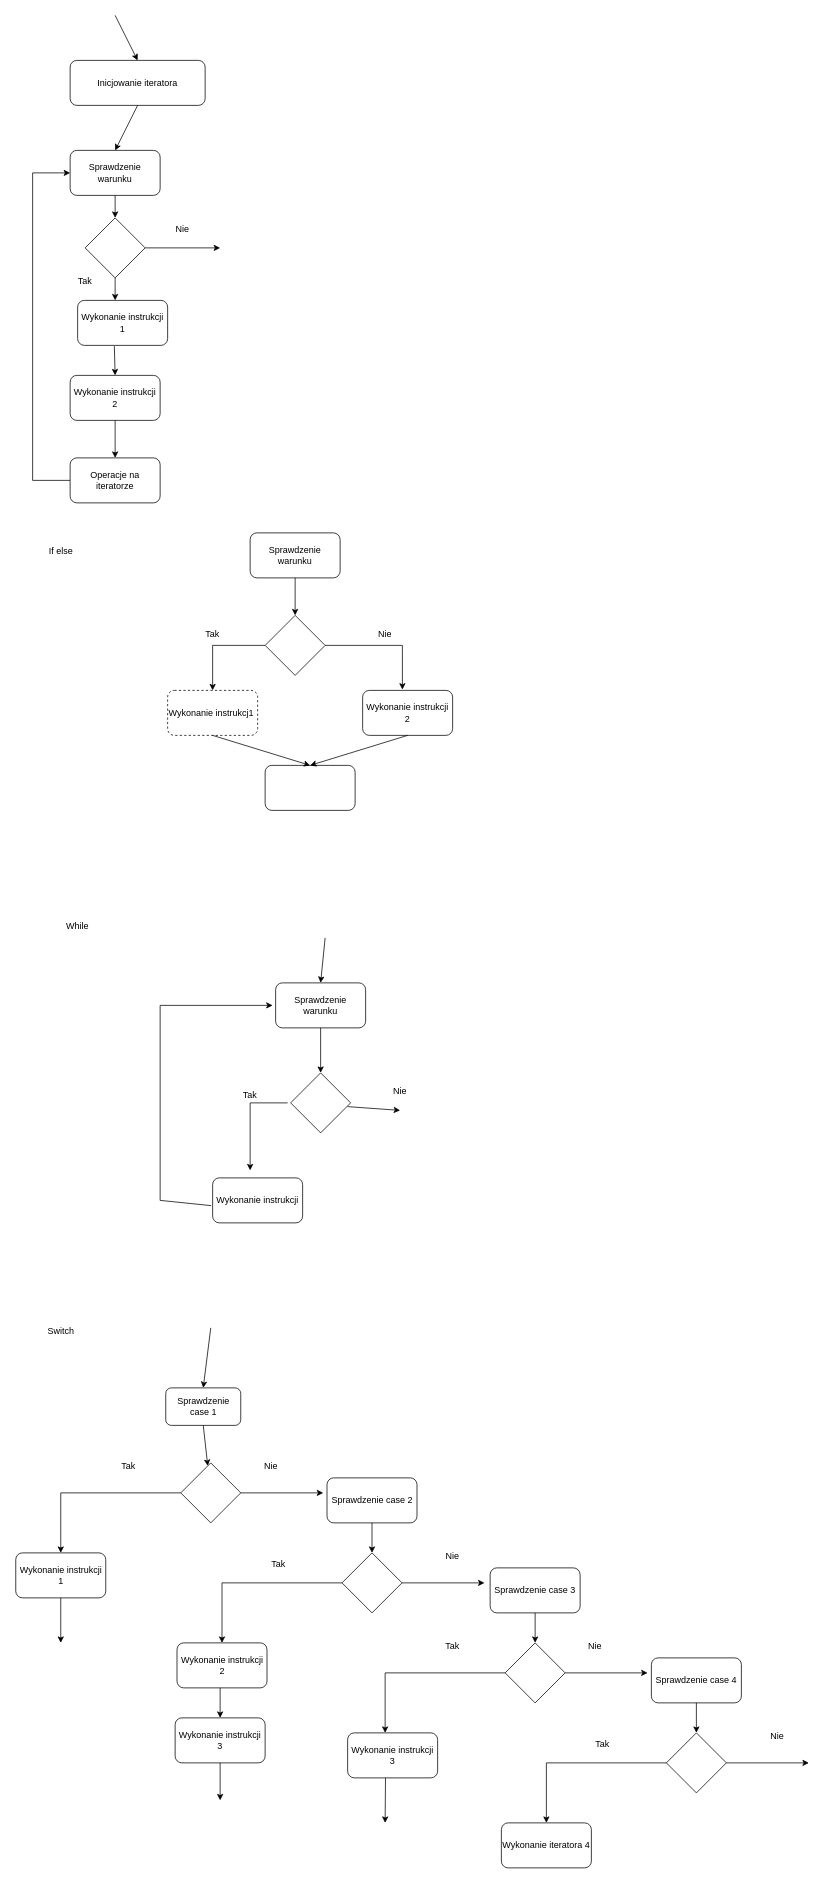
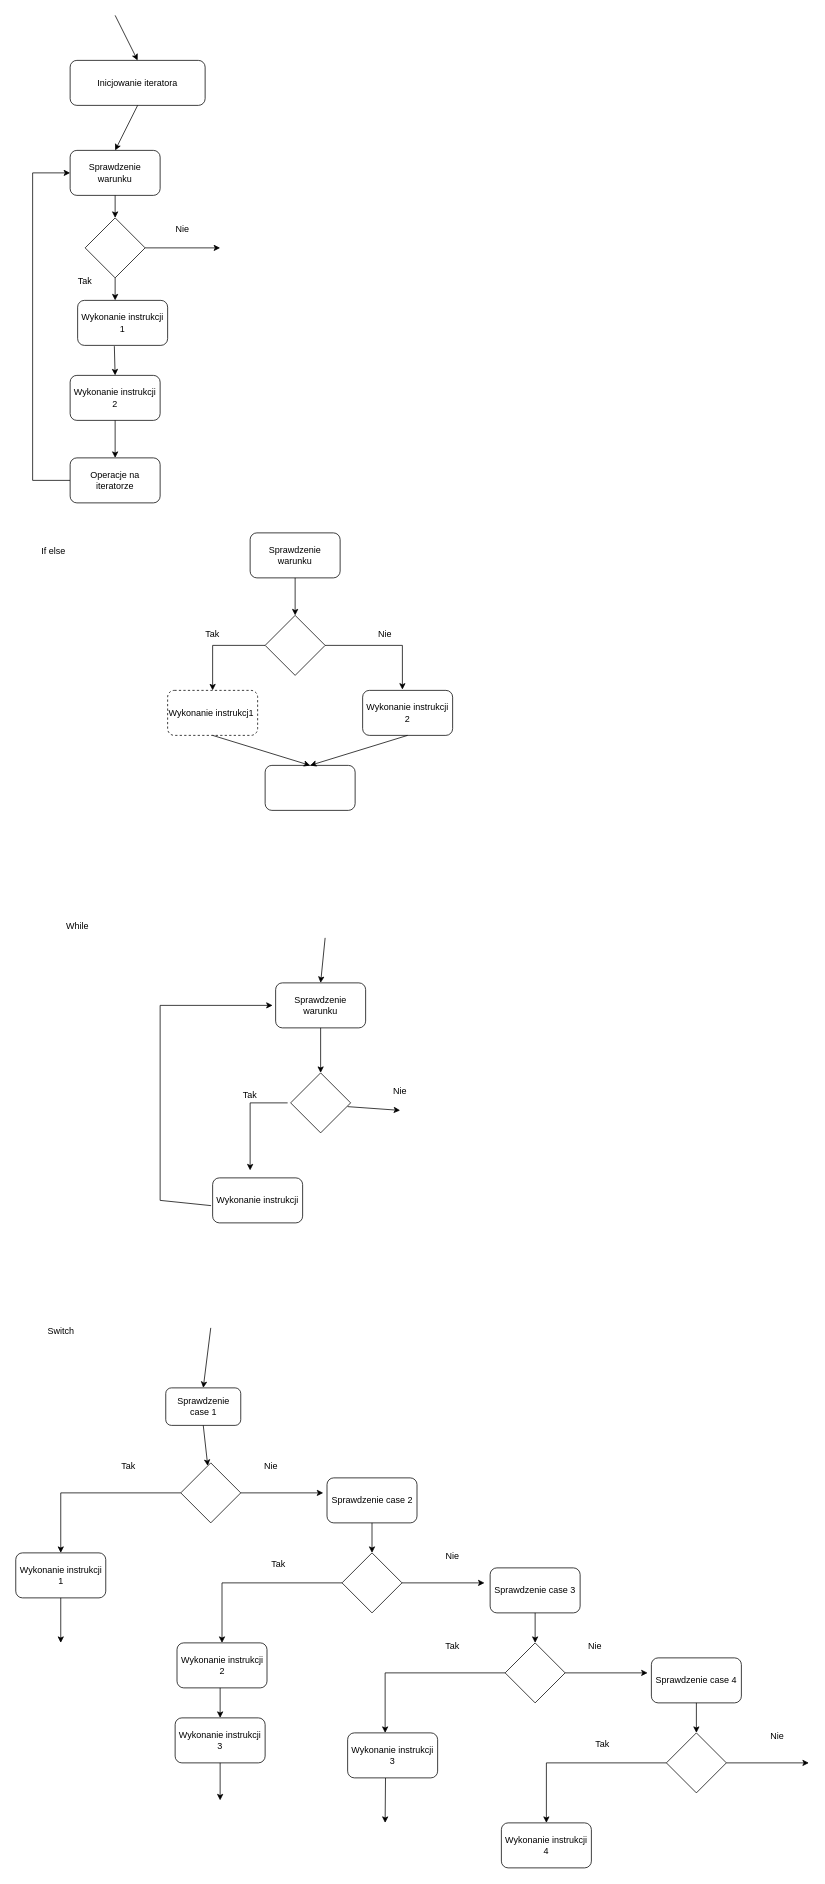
(61, 552) -> (53, 552)
(546, 1845) -> (546, 1845)
